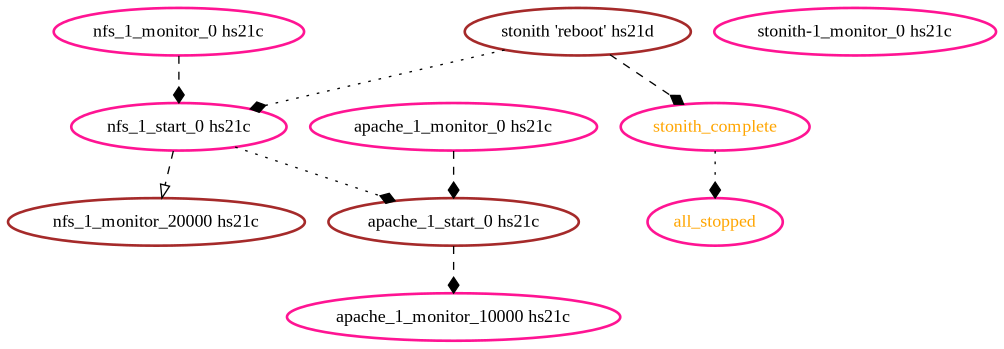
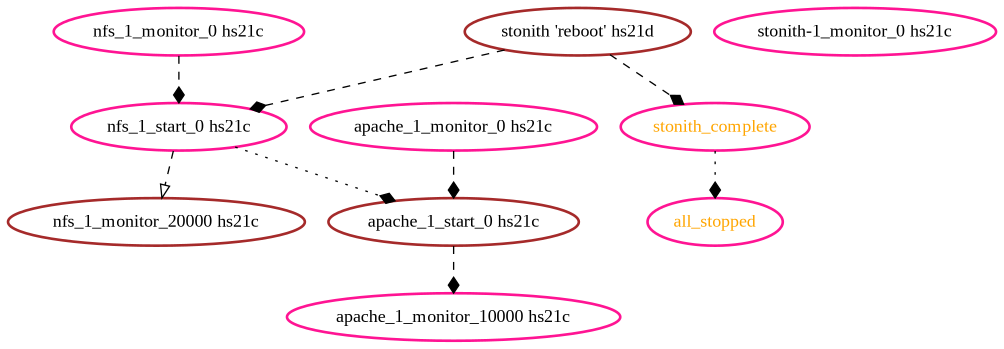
(385, 78) -> (385, 78)
